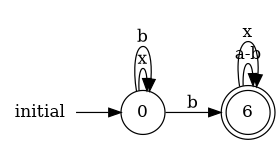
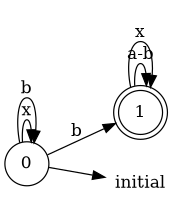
(92, 112) -> (71, 171)
(248, 112) -> (141, 112)
